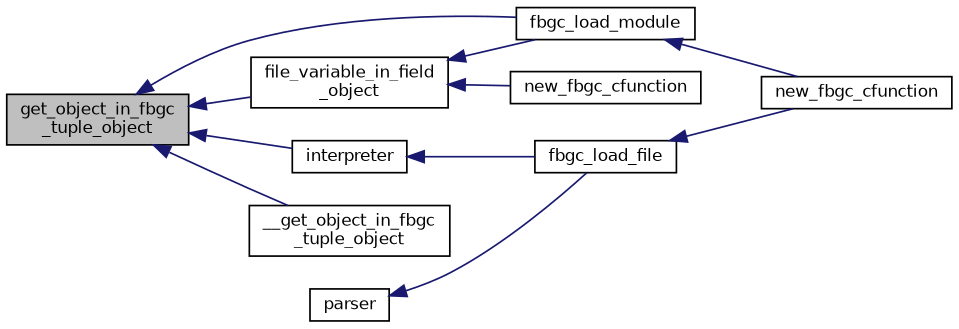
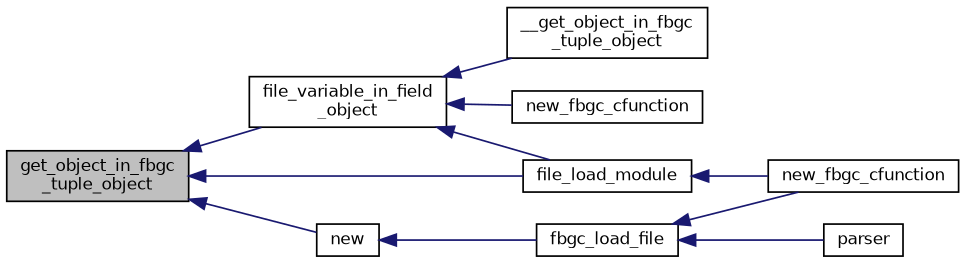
(606, 24) -> (607, 176)
(350, 157) -> (348, 240)
(228, 179) -> (486, 65)
(502, 241) -> (760, 240)
